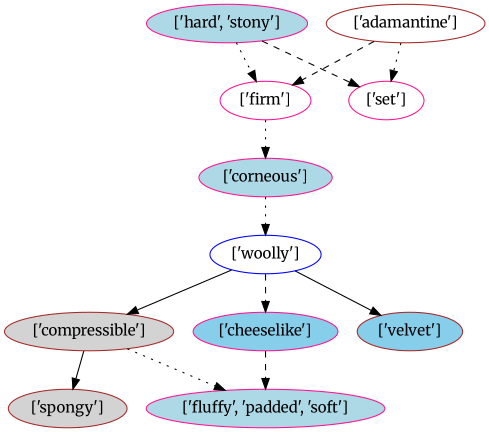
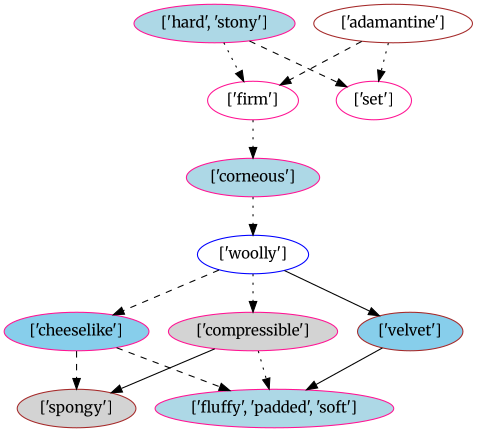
(185, 290) -> (253, 288)
(89, 332) -> (253, 332)
none -> (77, 365)
none -> (349, 366)
